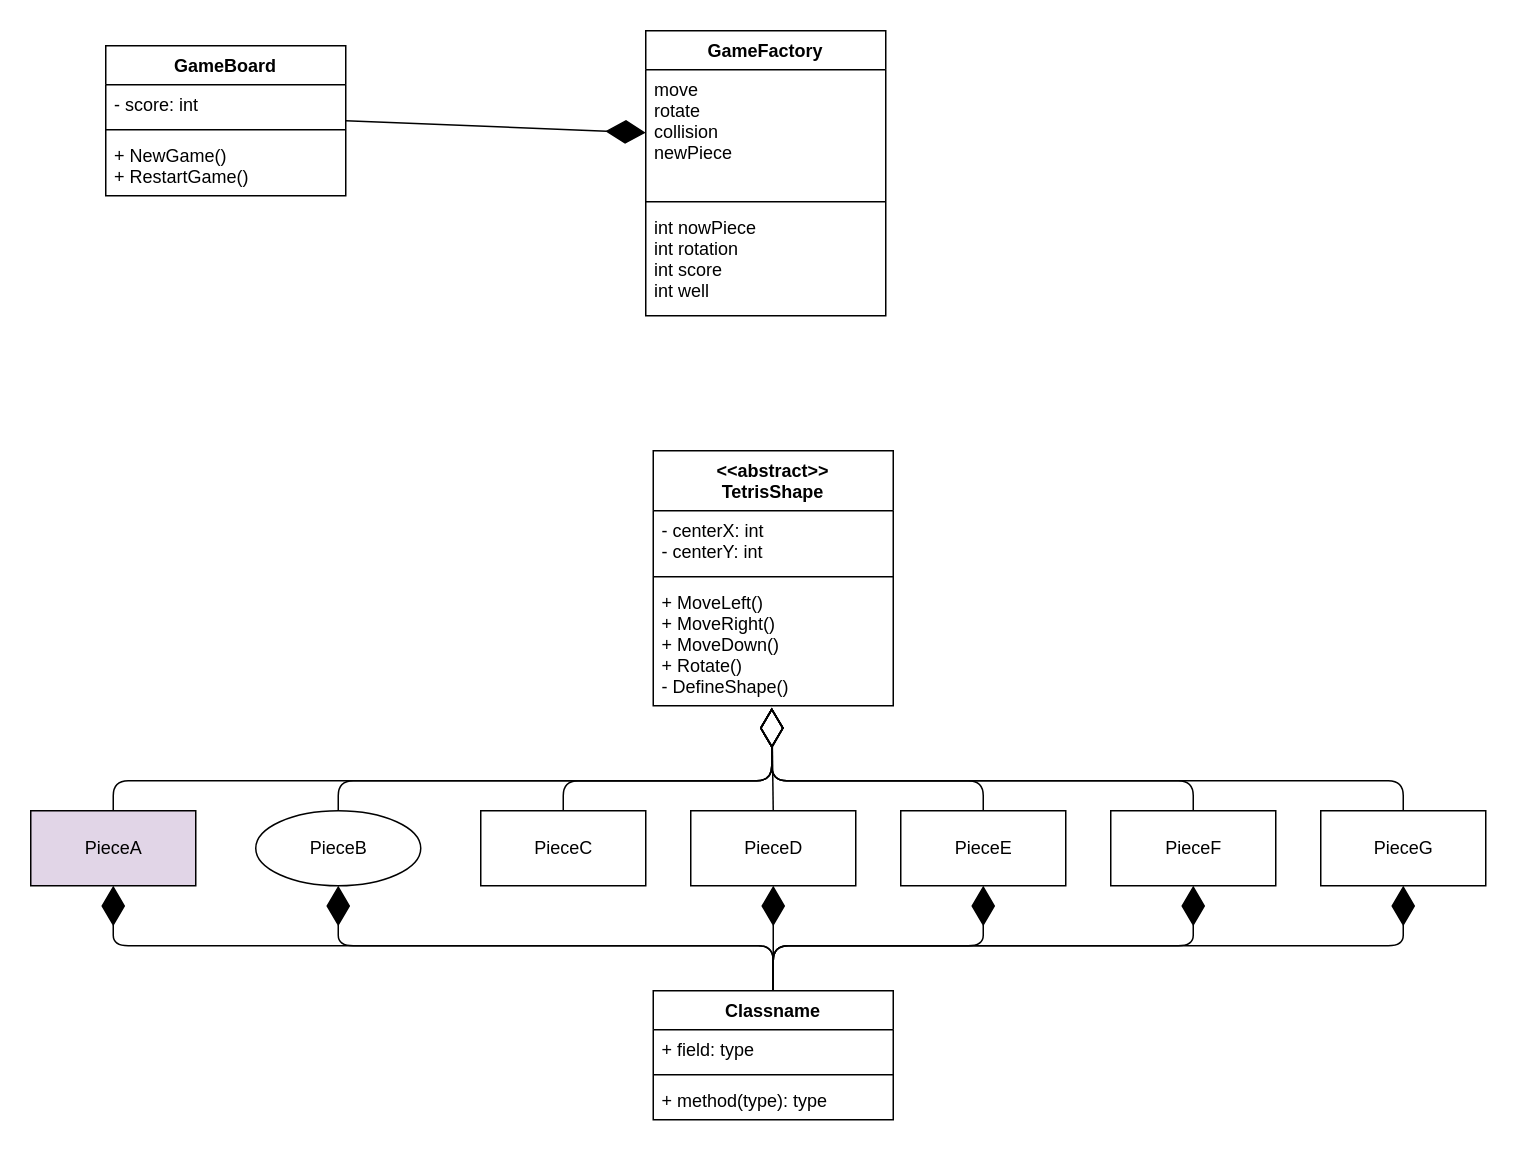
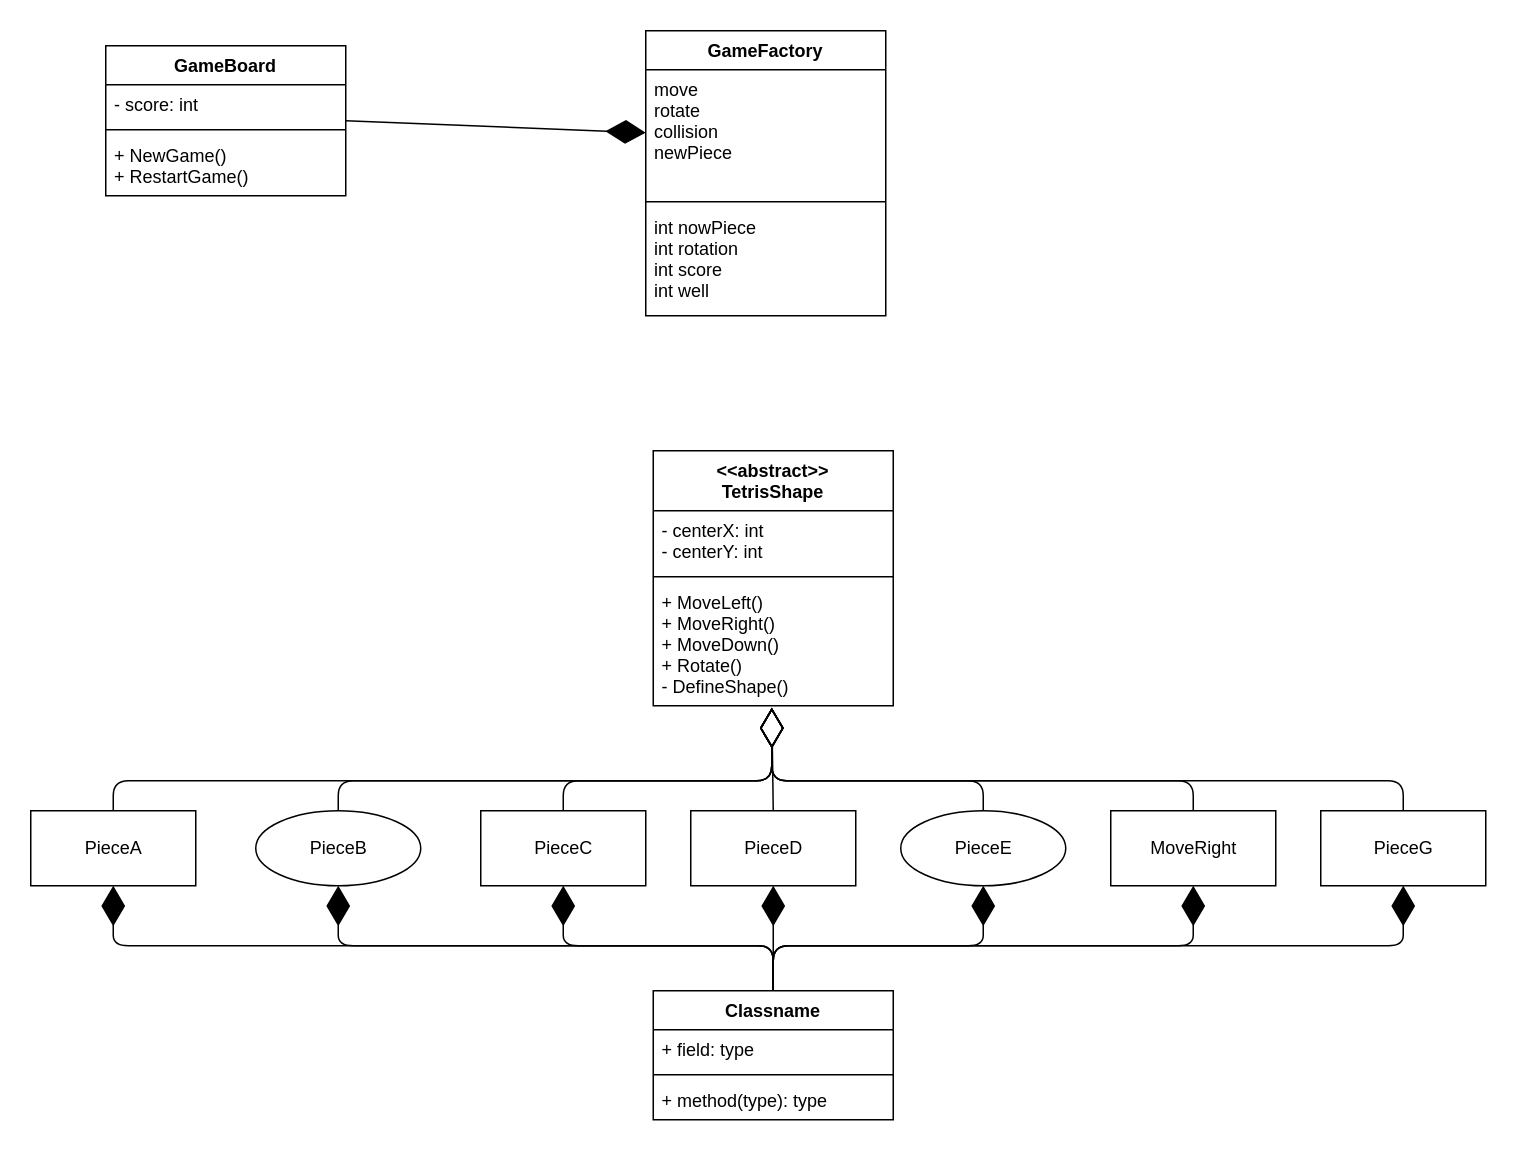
(113, 848) -> (113, 848)
(983, 848) -> (983, 848)
(1194, 848) -> (1194, 848)
none -> (563, 933)
